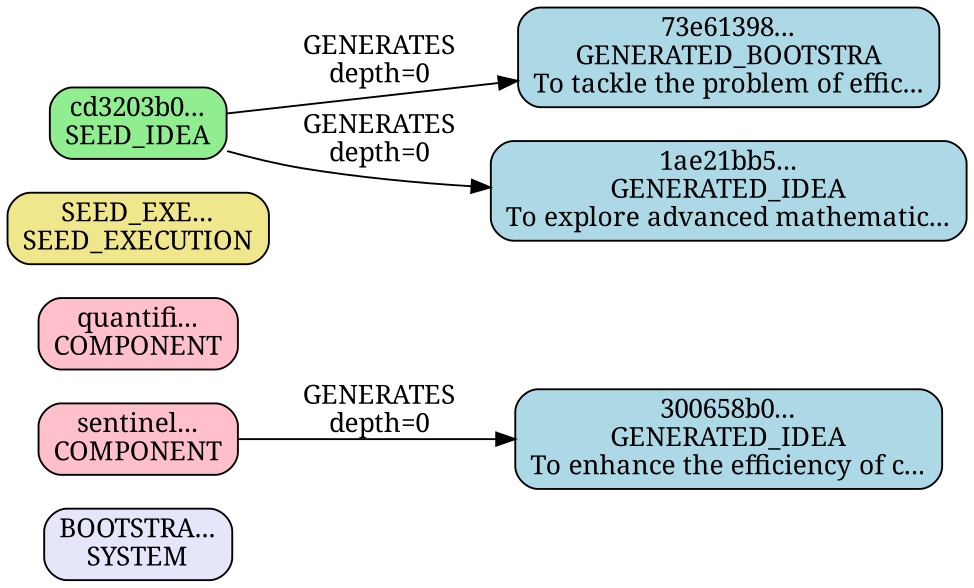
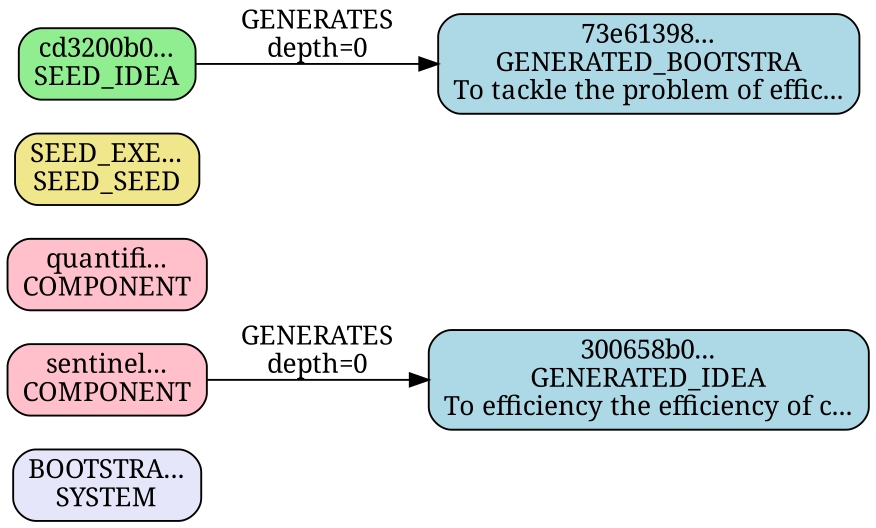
(138, 123) -> (107, 64)
(729, 191) -> none
(138, 228) -> (107, 169)
(729, 439) -> (649, 380)
